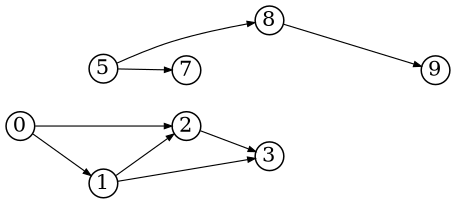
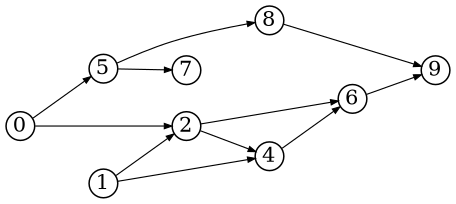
none -> (353, 99)
(59, 153) -> (59, 100)
(269, 156) -> (269, 156)
